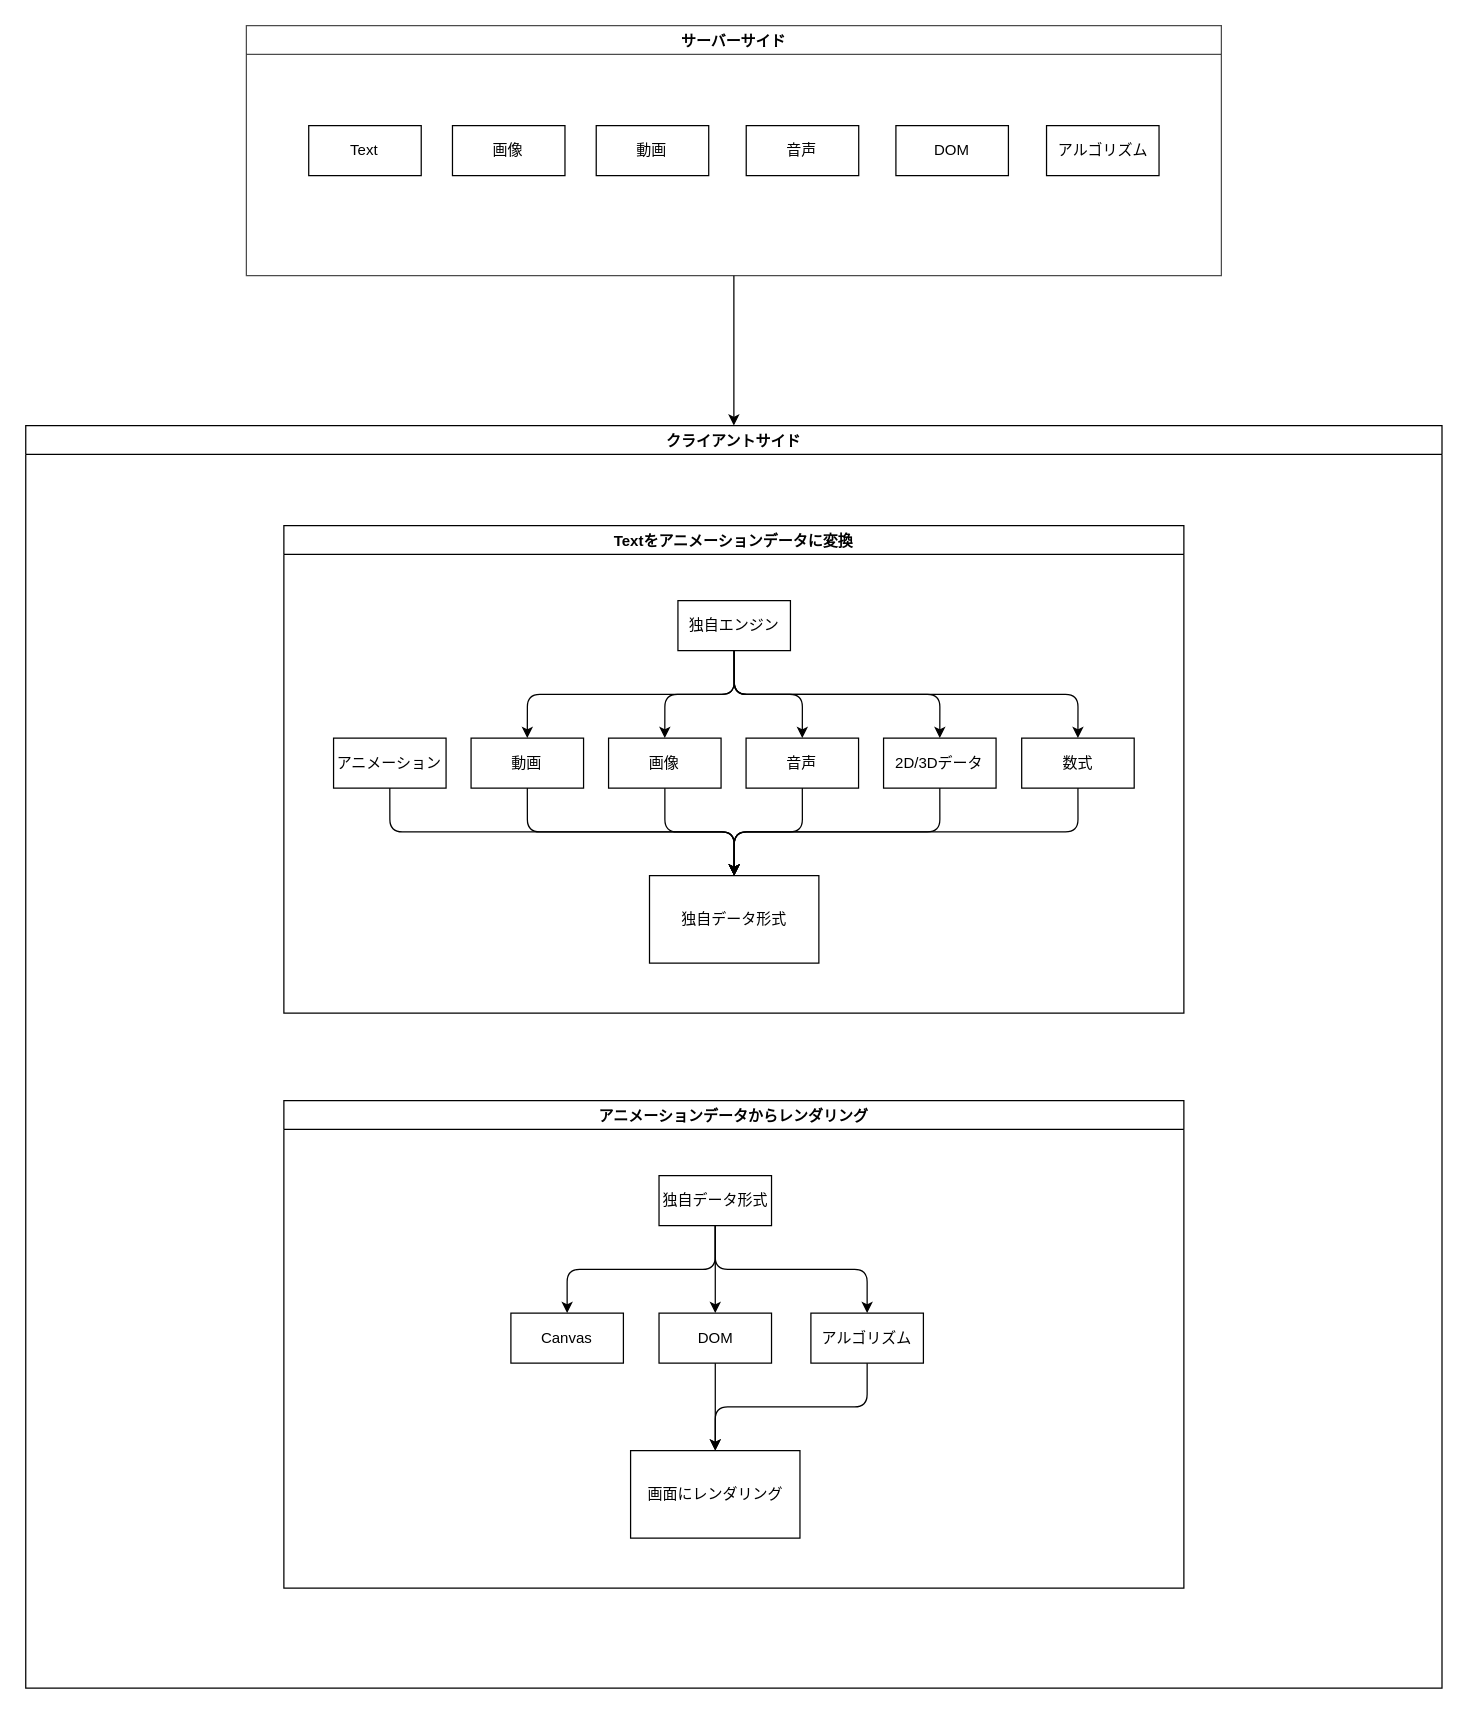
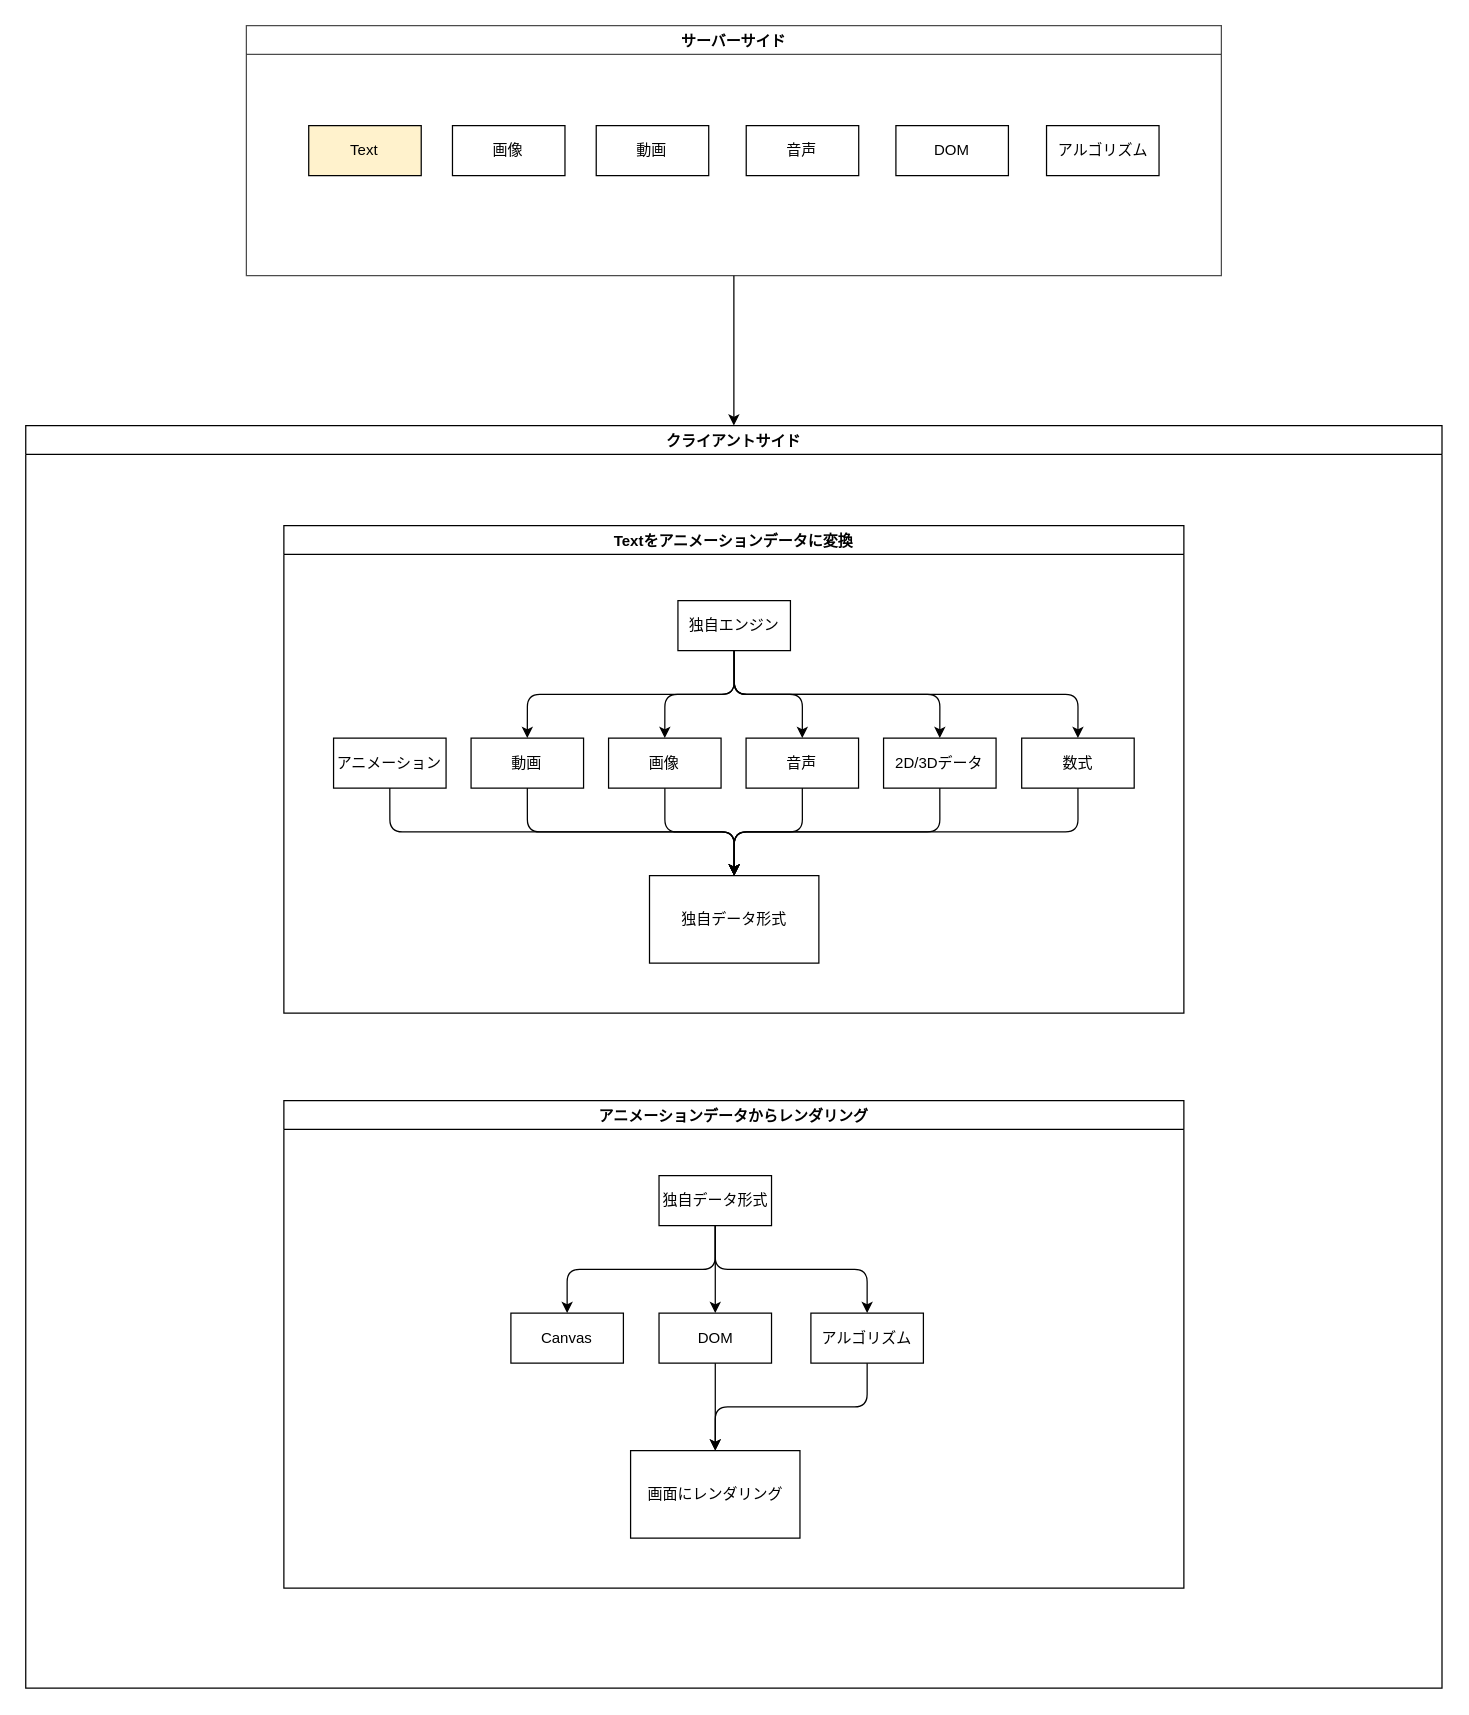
(365, 151) -> (365, 151)
